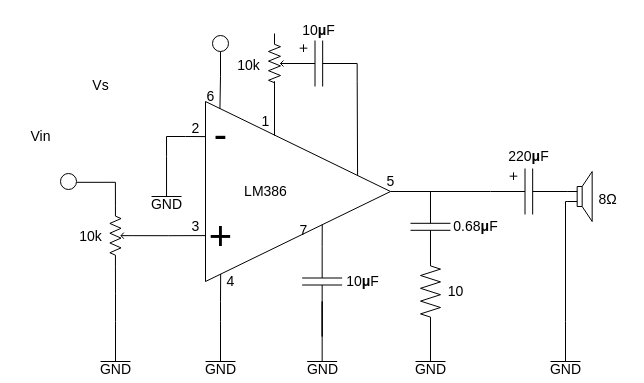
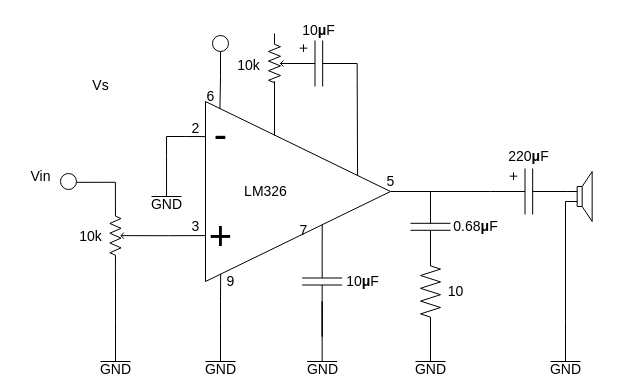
(266, 122) -> none
(41, 137) -> (41, 177)
(266, 192) -> (266, 192)
(607, 200) -> none
(231, 282) -> (231, 282)
